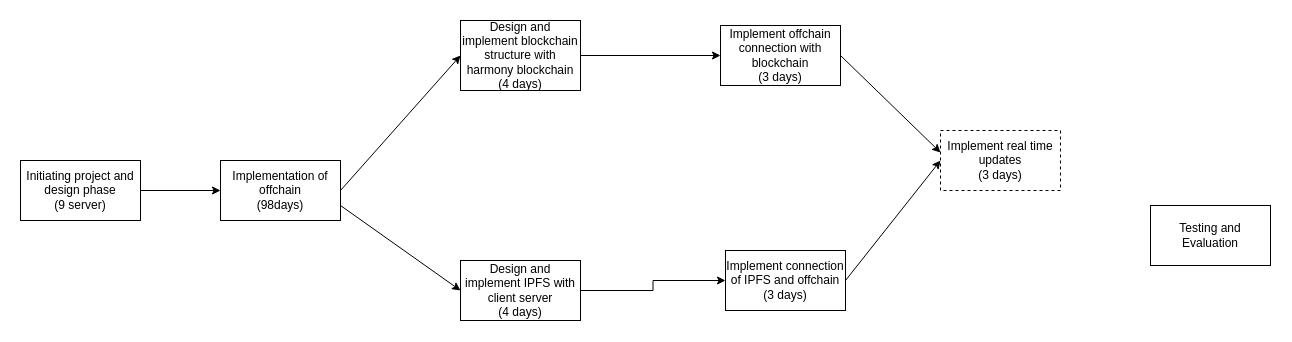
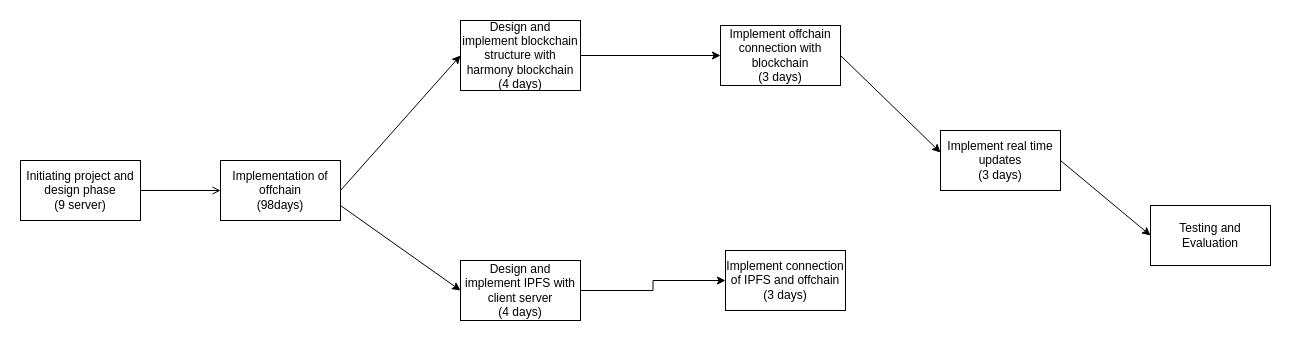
(1001, 161) -> (1001, 161)
(212, 191) -> (214, 191)
none -> (1103, 196)
(891, 223) -> none
